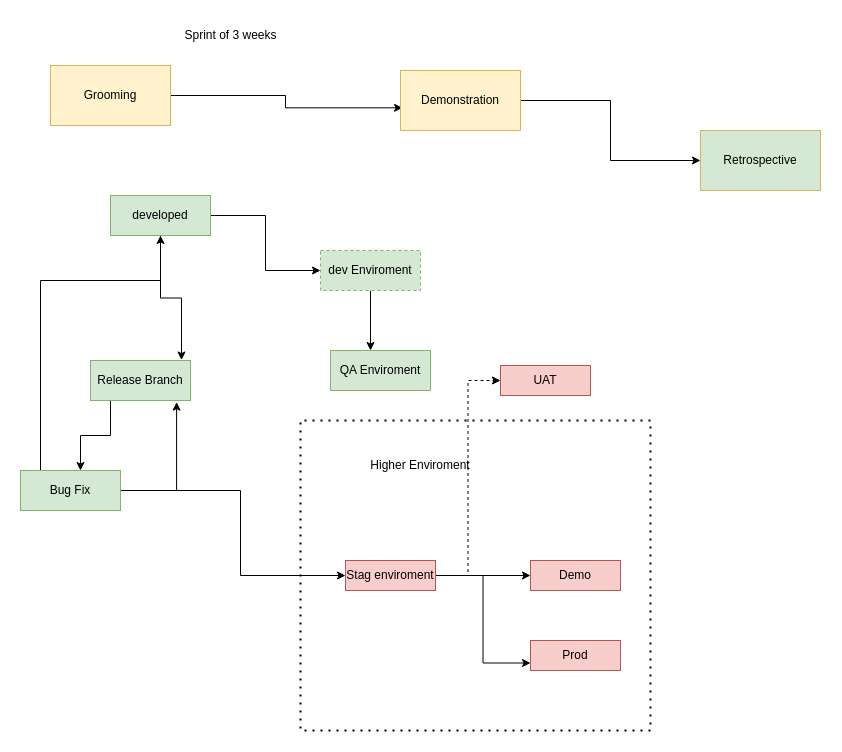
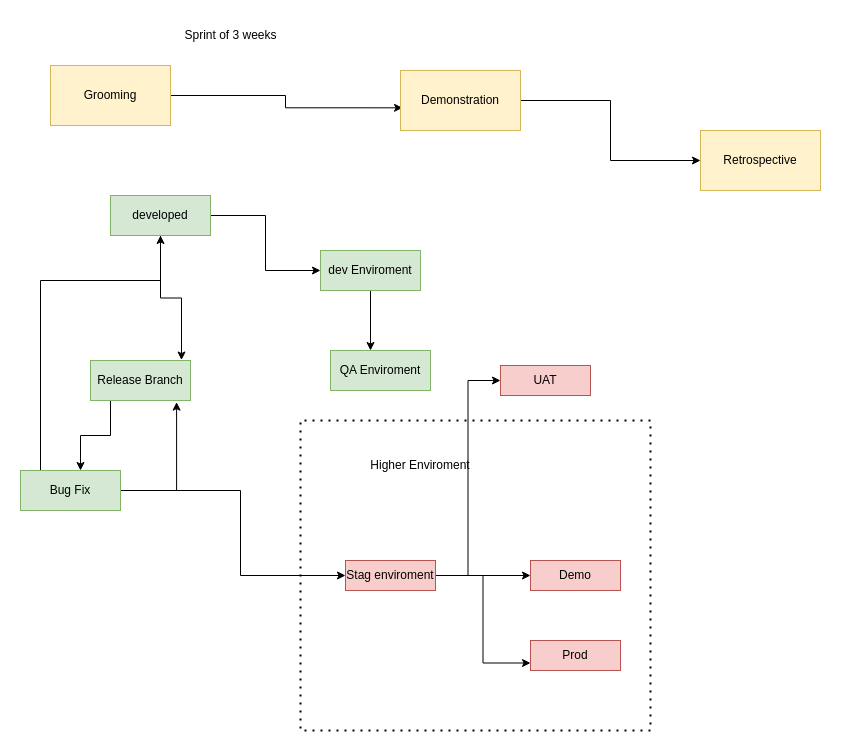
(761, 161) -> (761, 161)
(371, 271) -> (371, 271)
(468, 461) -> (468, 461)
